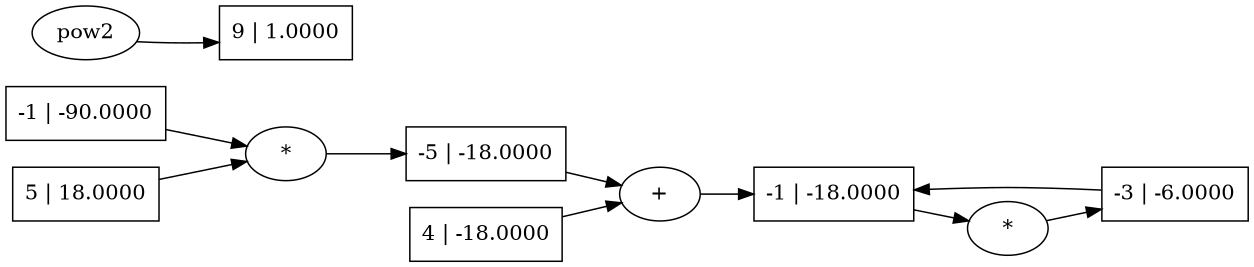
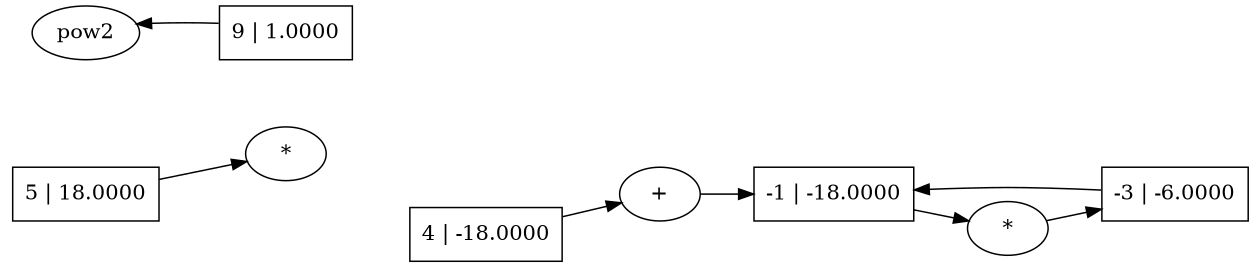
(170, 43) -> (185, 23)
(86, 113) -> none
(486, 154) -> none
